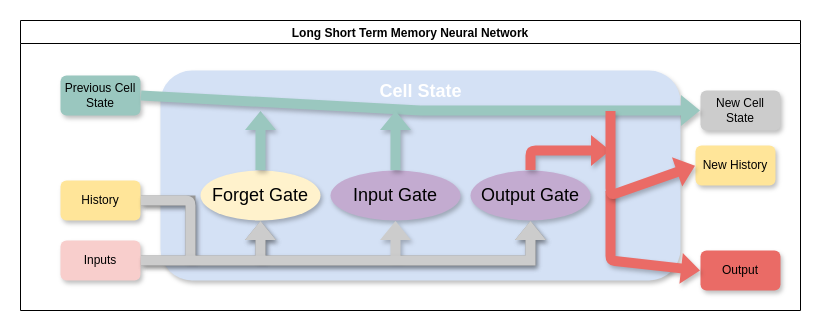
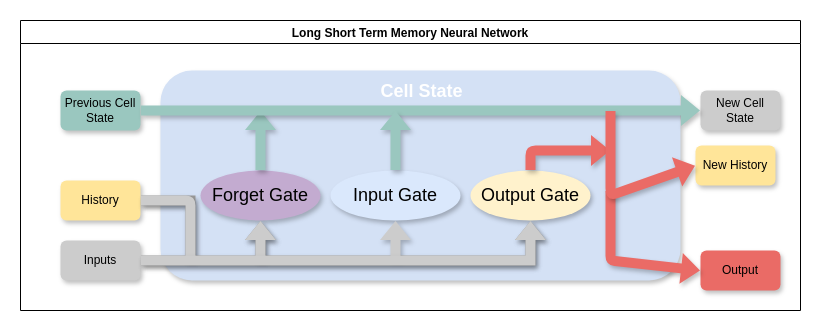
(101, 96) -> (101, 111)
(261, 196) -> (261, 196)
(396, 196) -> (396, 196)
(531, 196) -> (531, 196)
(101, 261) -> (101, 261)
